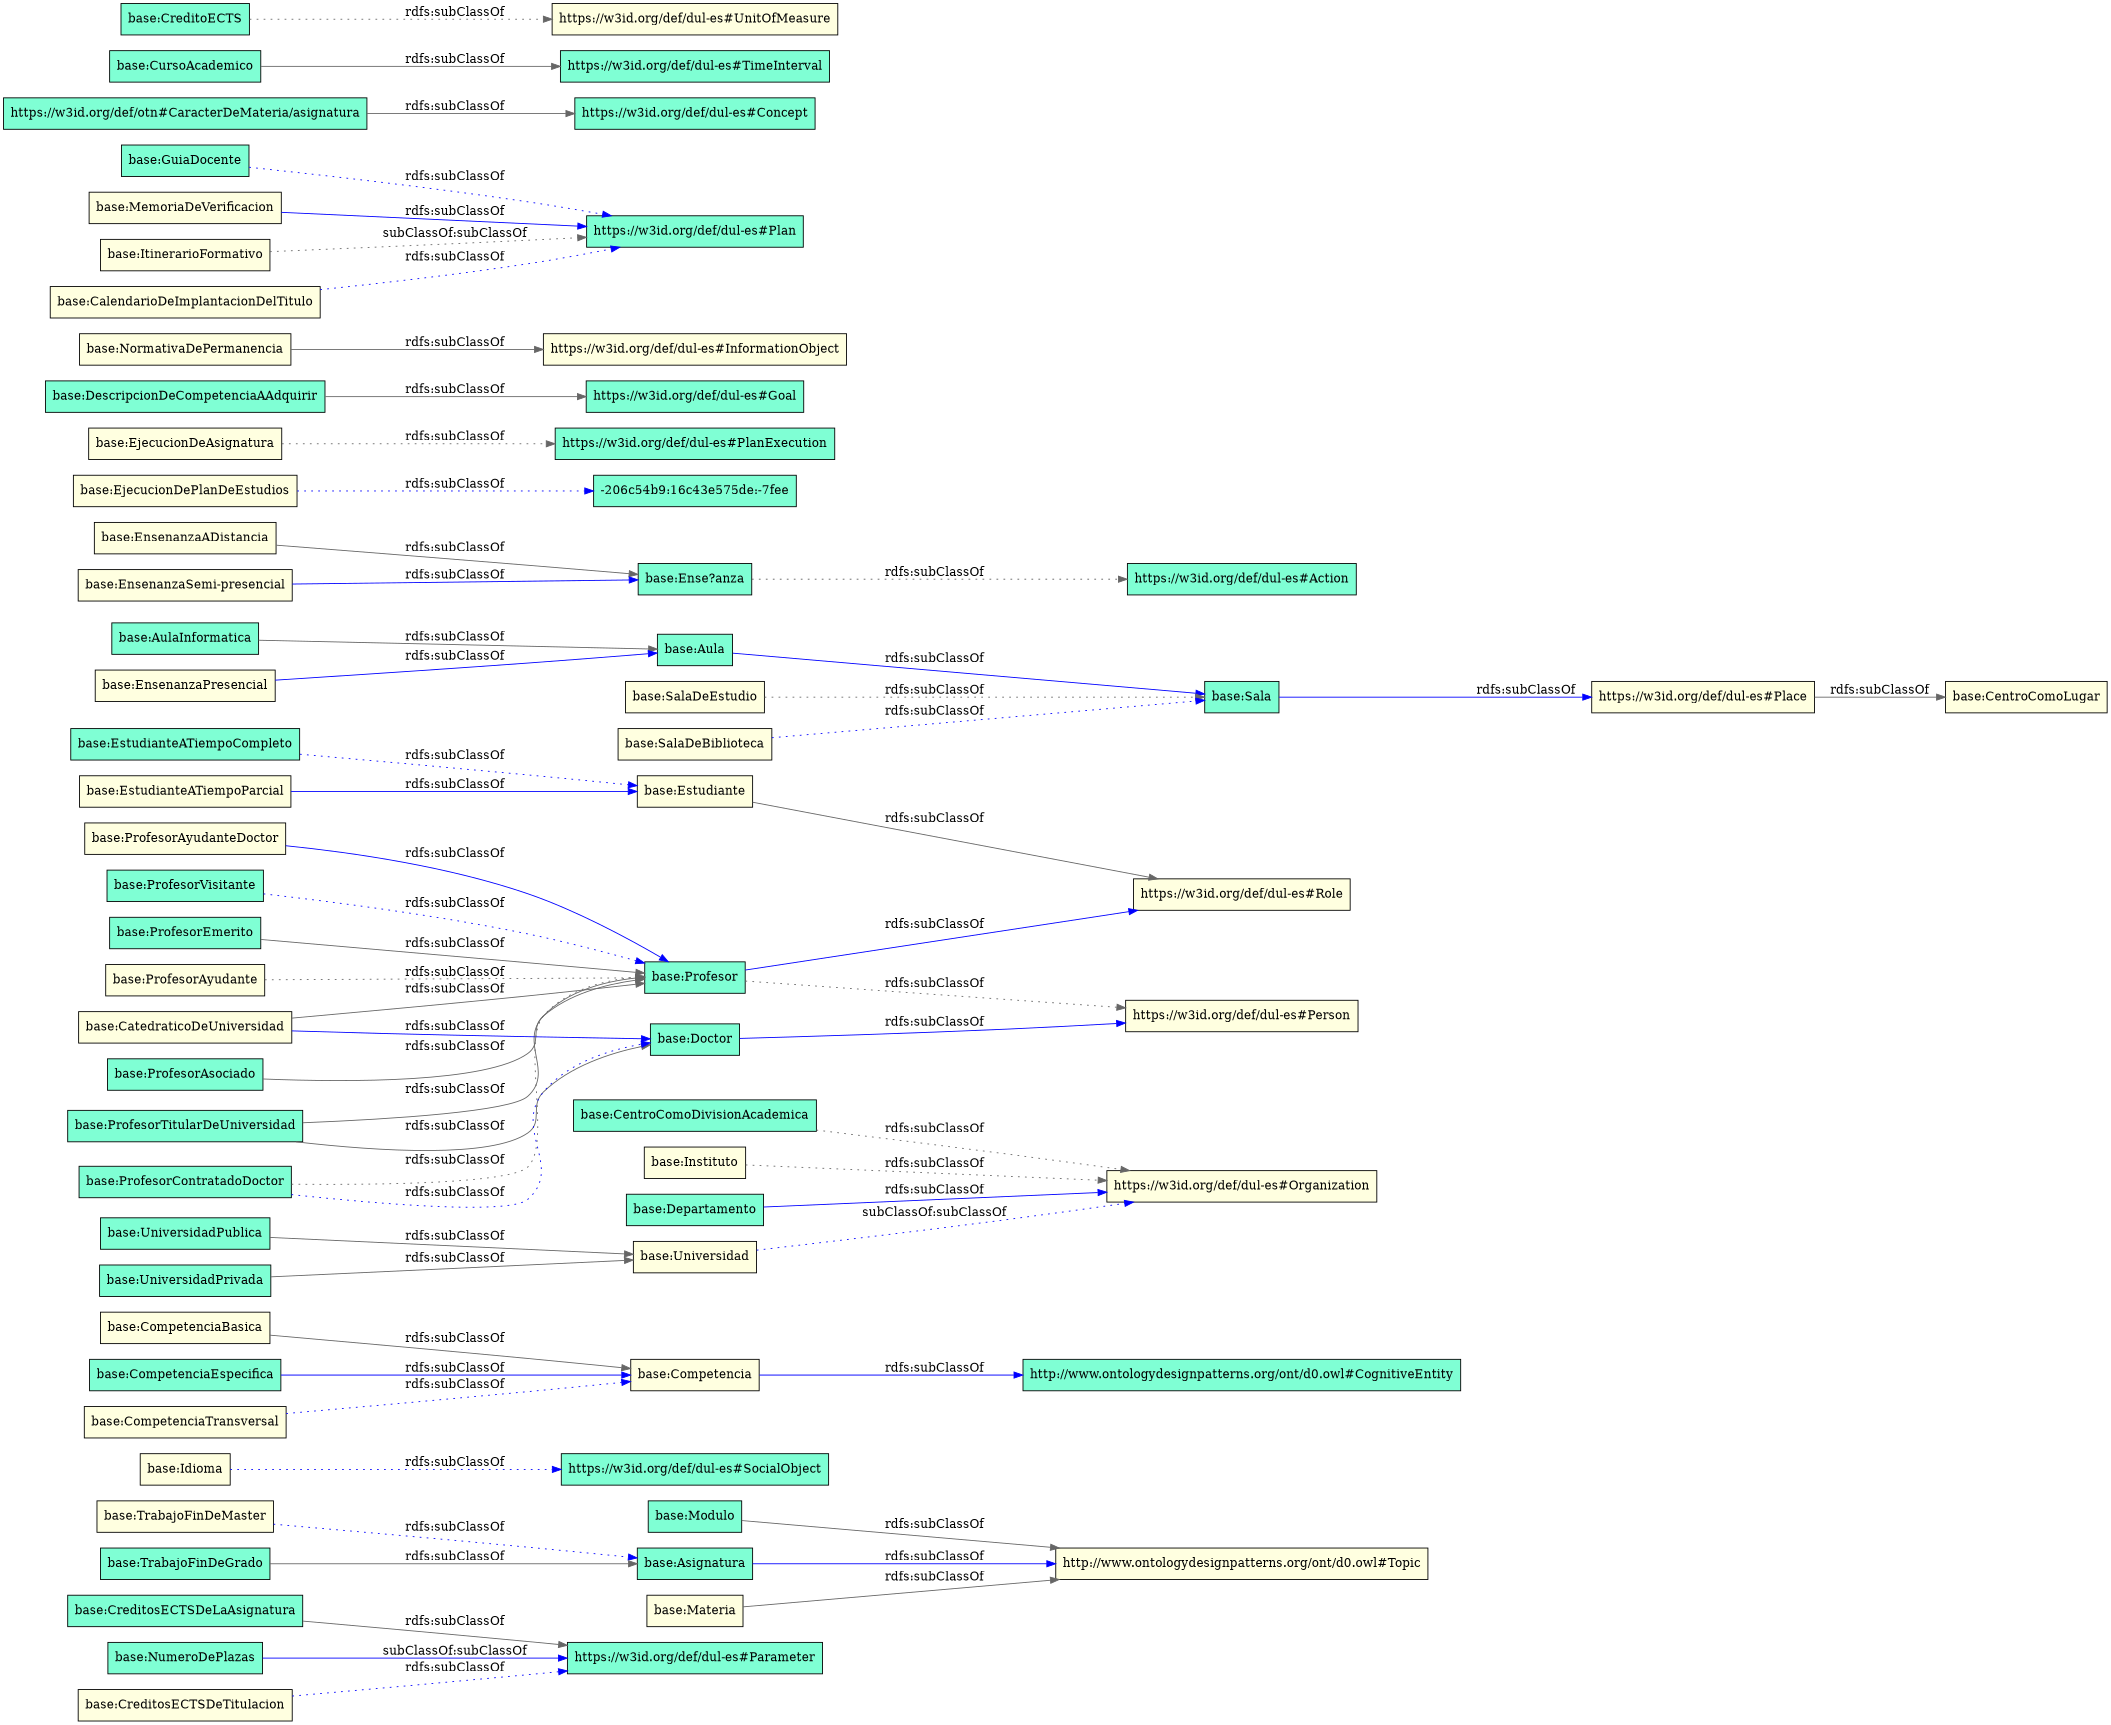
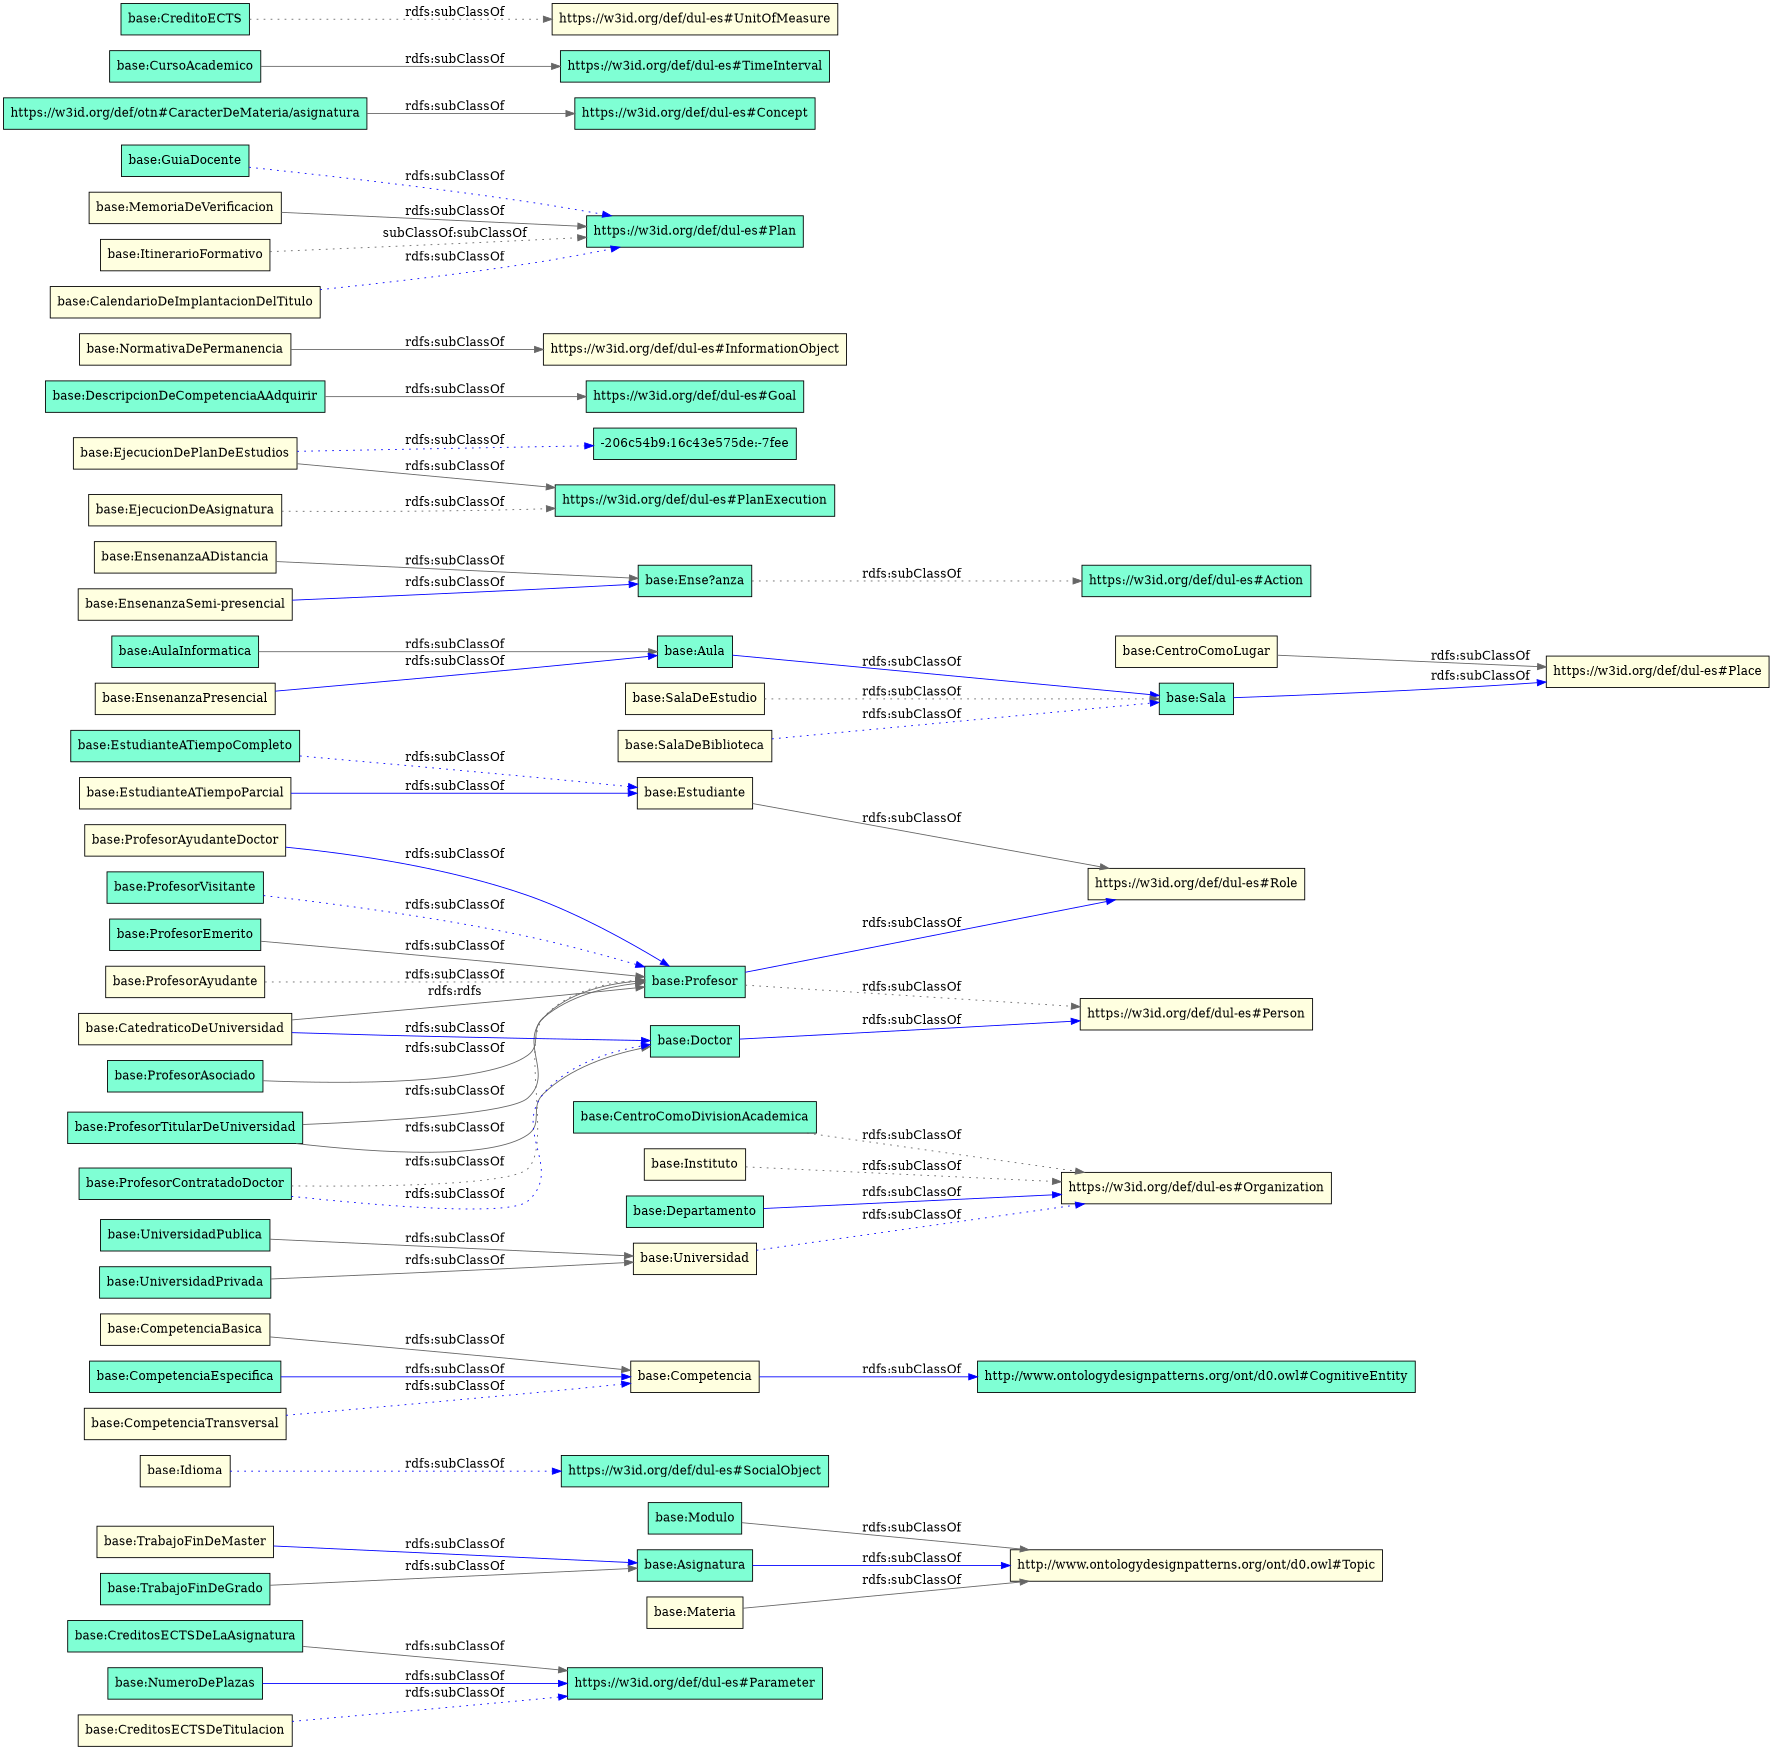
(429, 219) -> (429, 219)
none -> (422, 475)
(1875, 697) -> (1407, 661)
(455, 989) -> (455, 992)
(935, 1213) -> (912, 1216)
(451, 1540) -> (451, 1554)
(455, 1652) -> (455, 1677)
